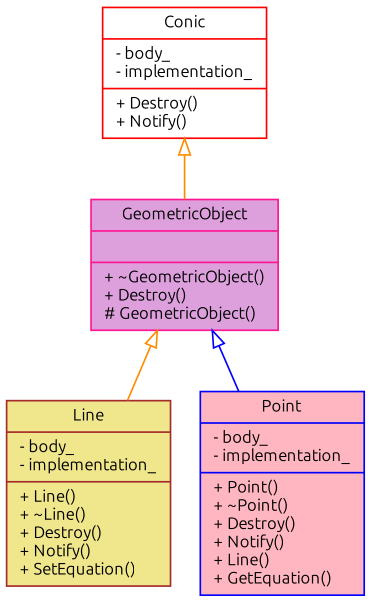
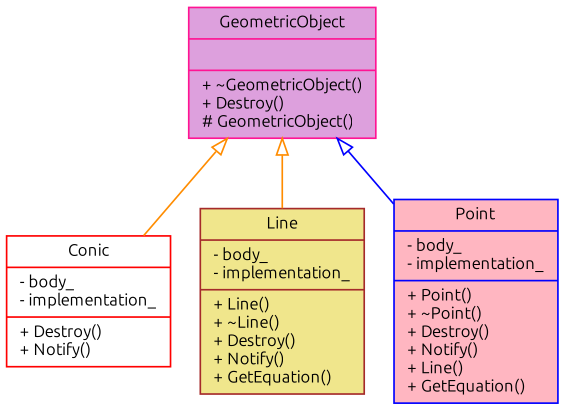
(185, 177) -> (180, 194)
(78, 570) -> (273, 377)
